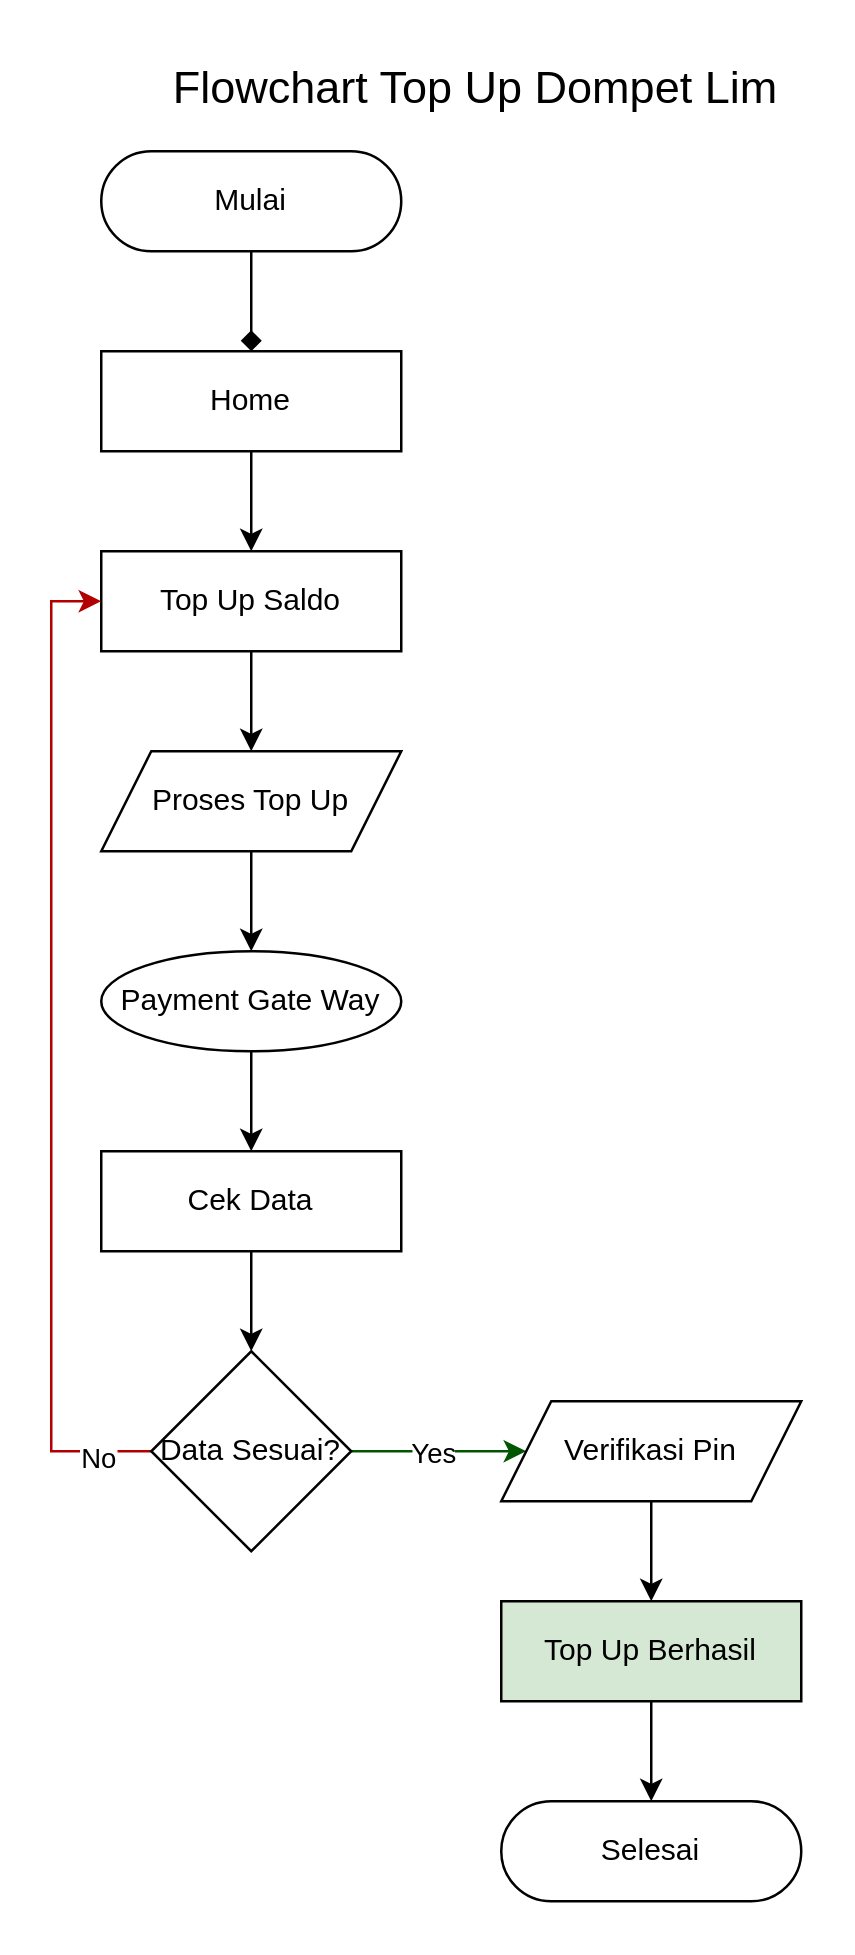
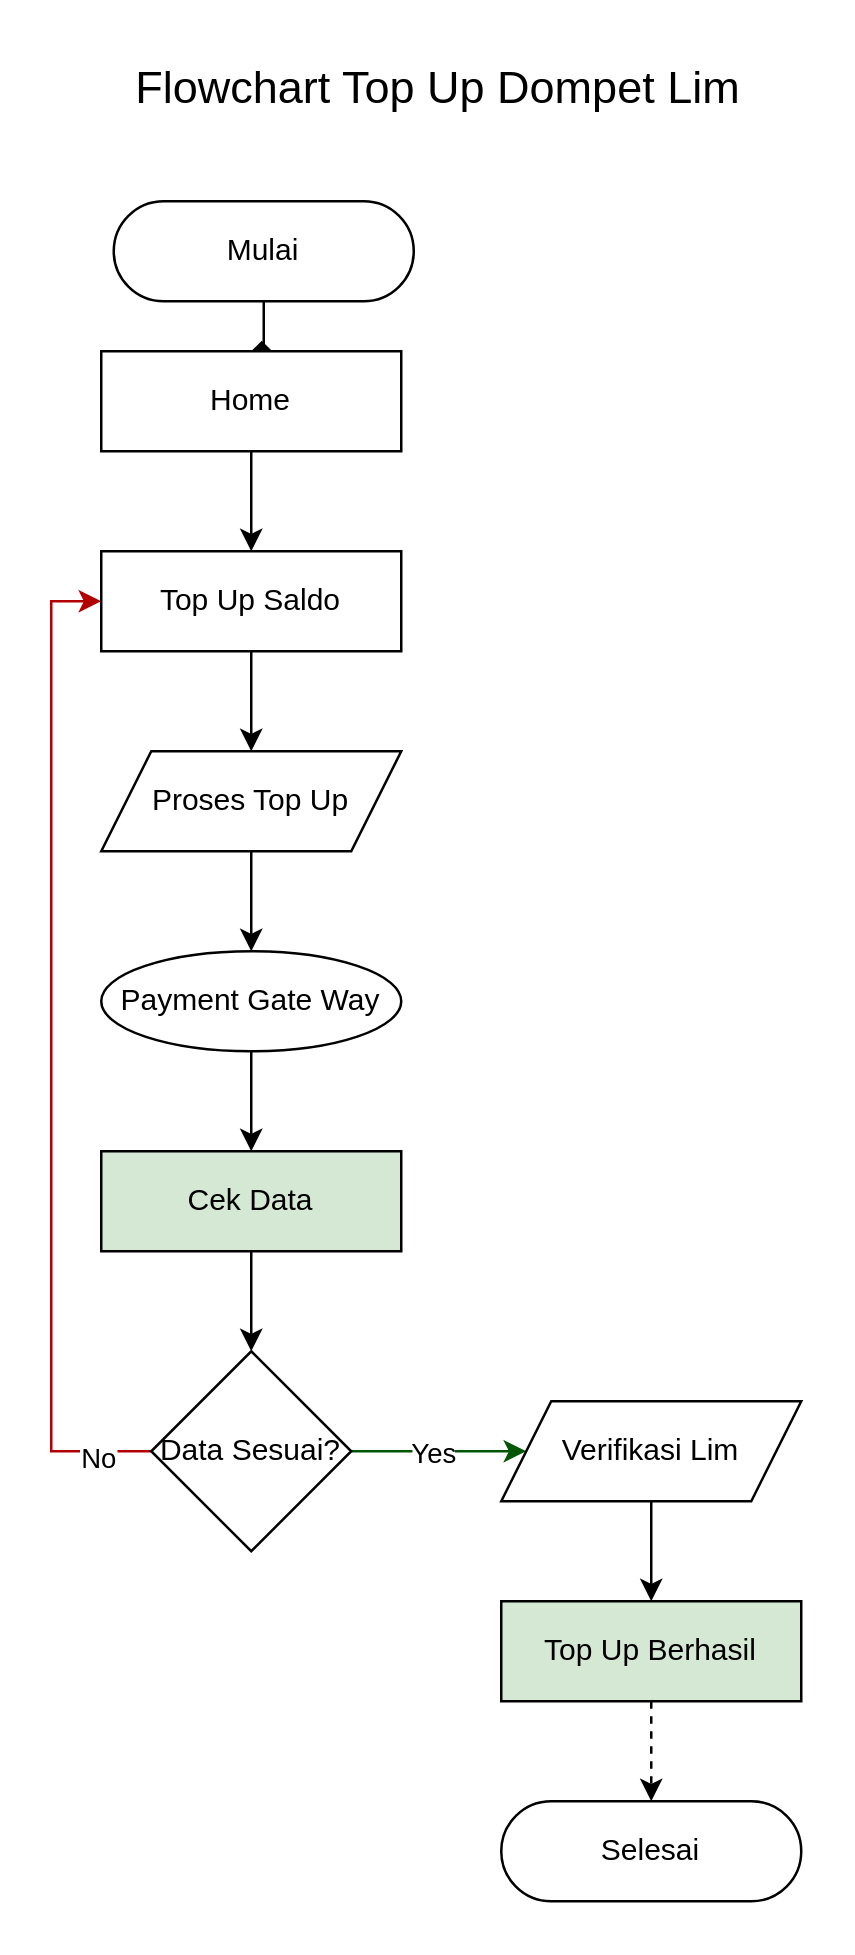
(476, 89) -> (439, 89)
(251, 201) -> (264, 251)
(251, 1201) -> (251, 1201)
(651, 1451) -> (651, 1451)
(651, 1742) -> (651, 1742)
